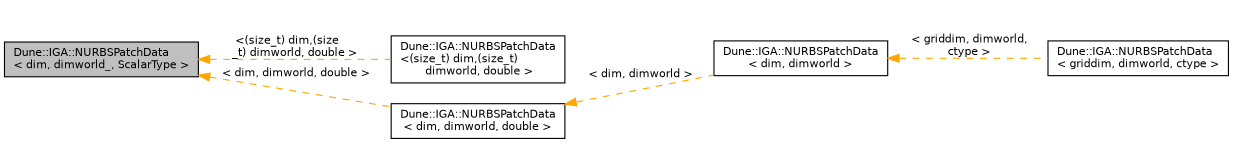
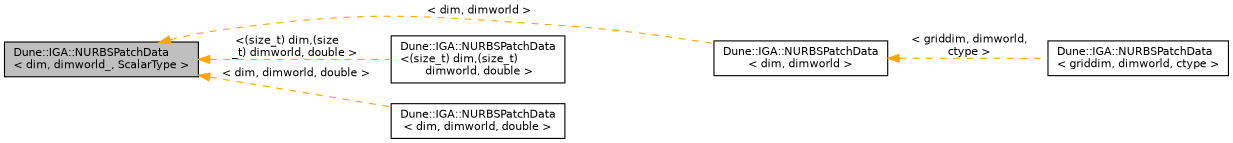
(645, 89) -> (442, 18)
